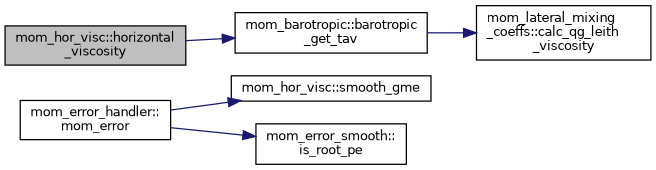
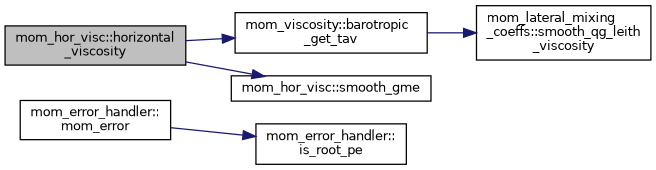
(331, 33) -> (331, 33)
(564, 33) -> (564, 33)
(200, 106) -> (219, 68)
(331, 144) -> (331, 144)
